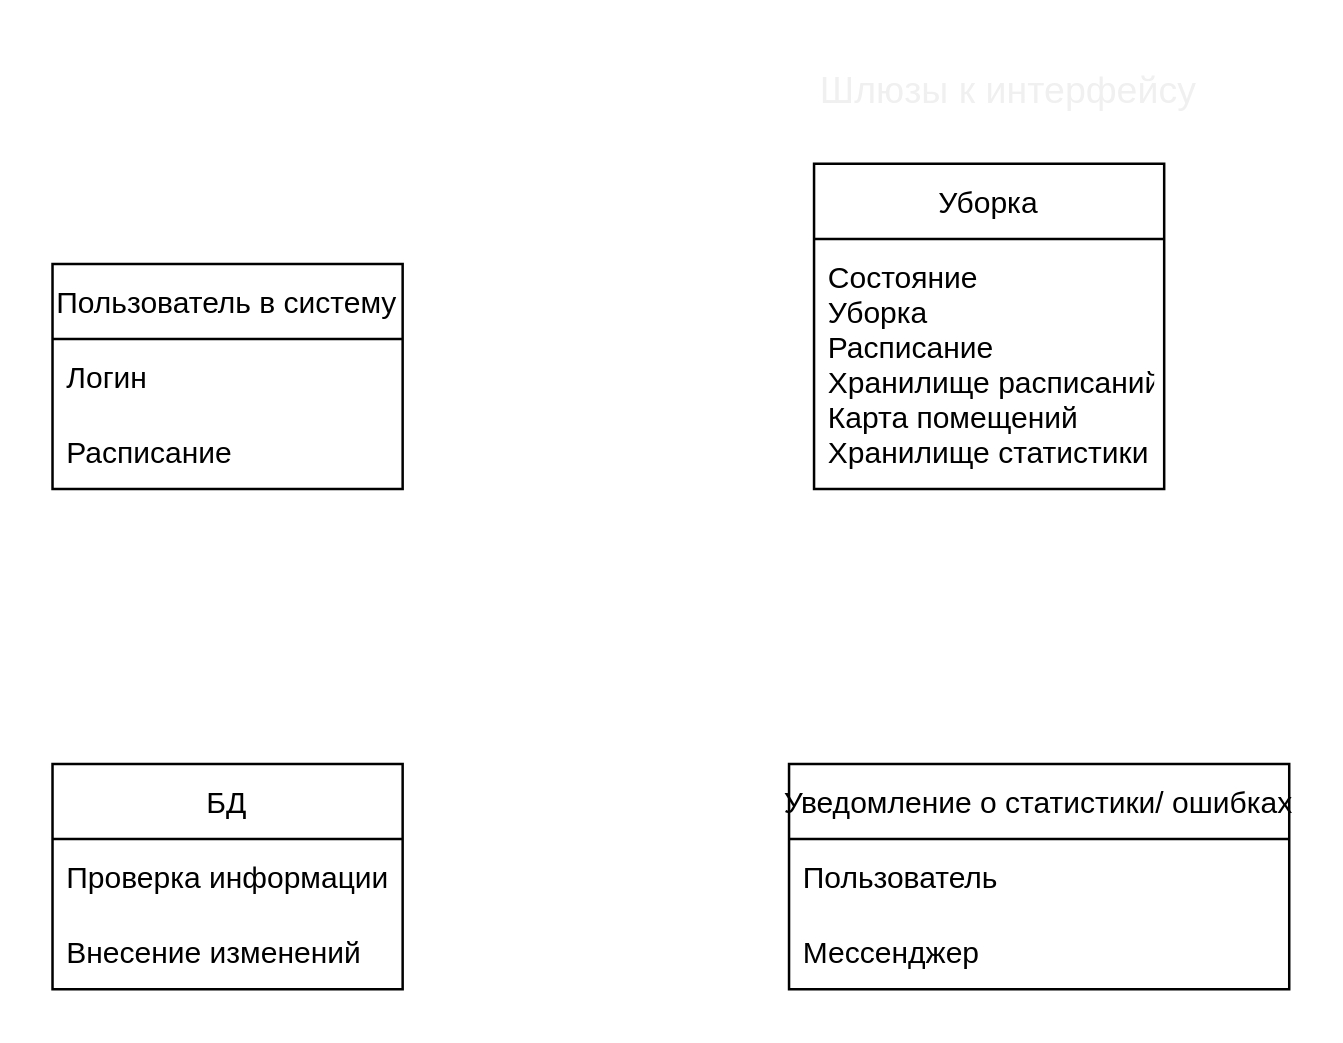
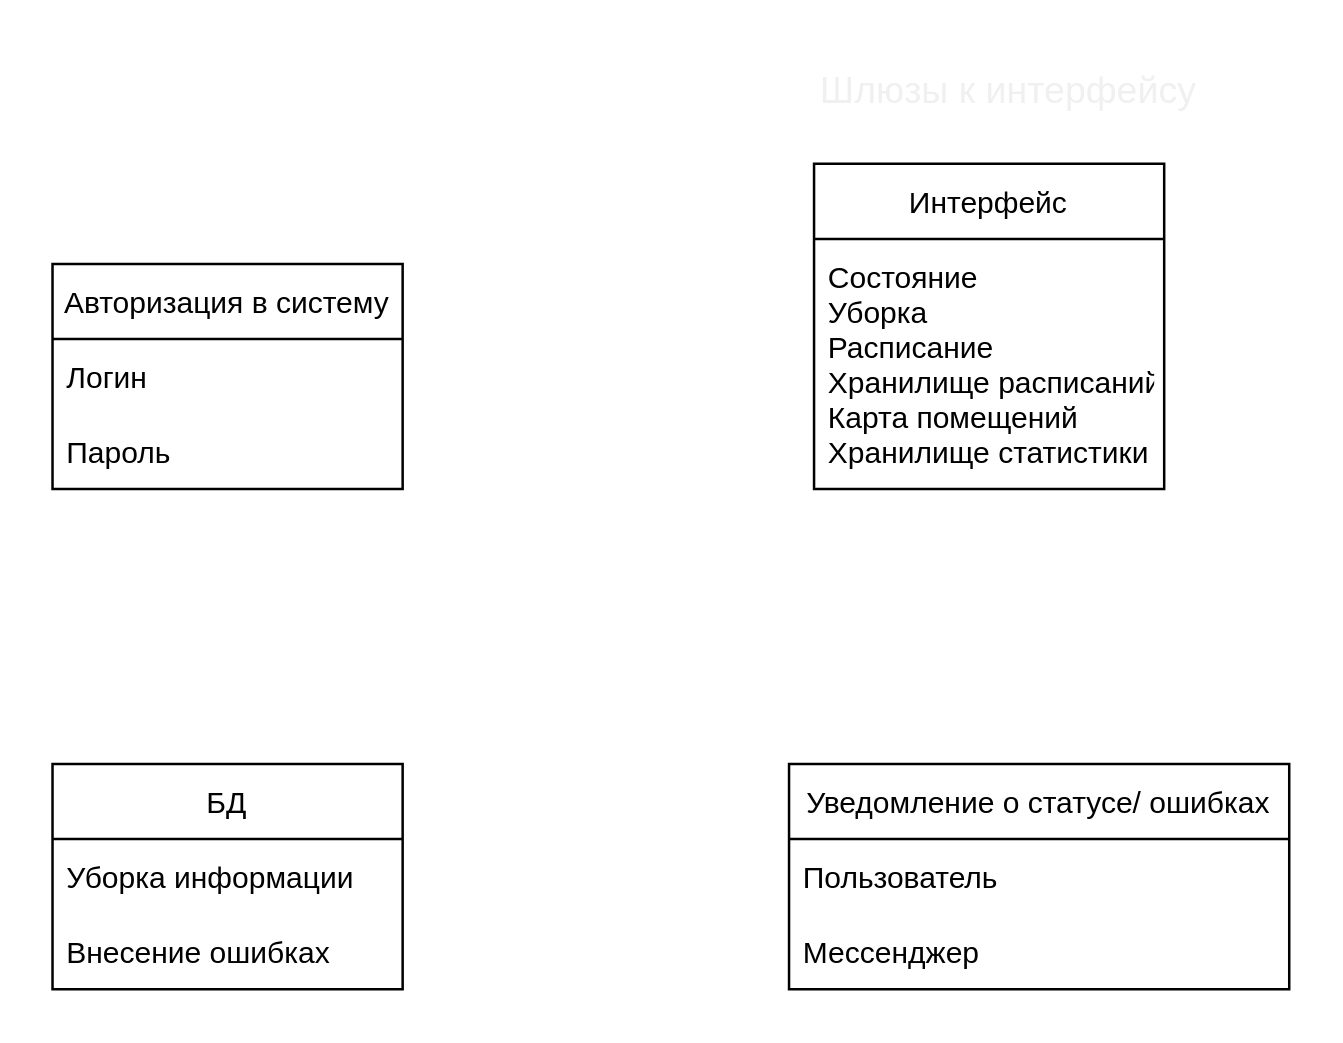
(988, 203) -> (988, 203)
(226, 303) -> (226, 303)
(150, 453) -> (117, 453)
(1038, 803) -> (1038, 803)
(222, 878) -> (205, 878)
(214, 953) -> (197, 953)
